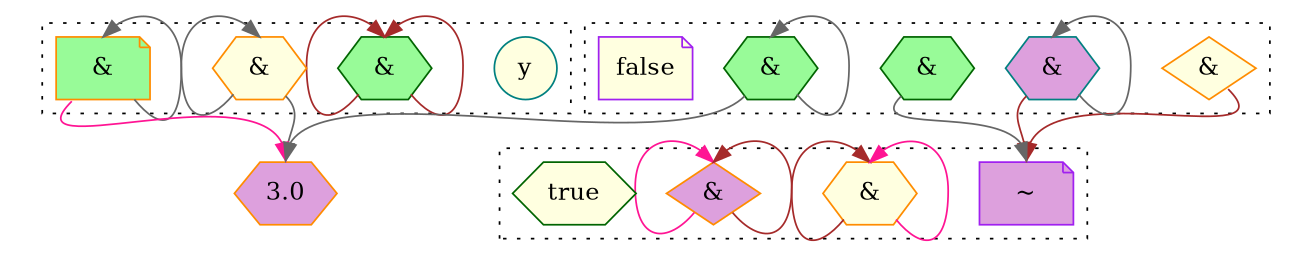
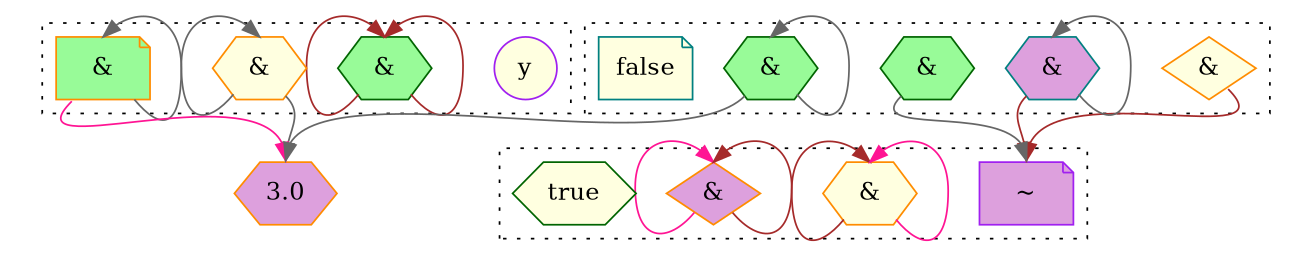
(526, 68) -> (526, 68)
(646, 68) -> (646, 68)
